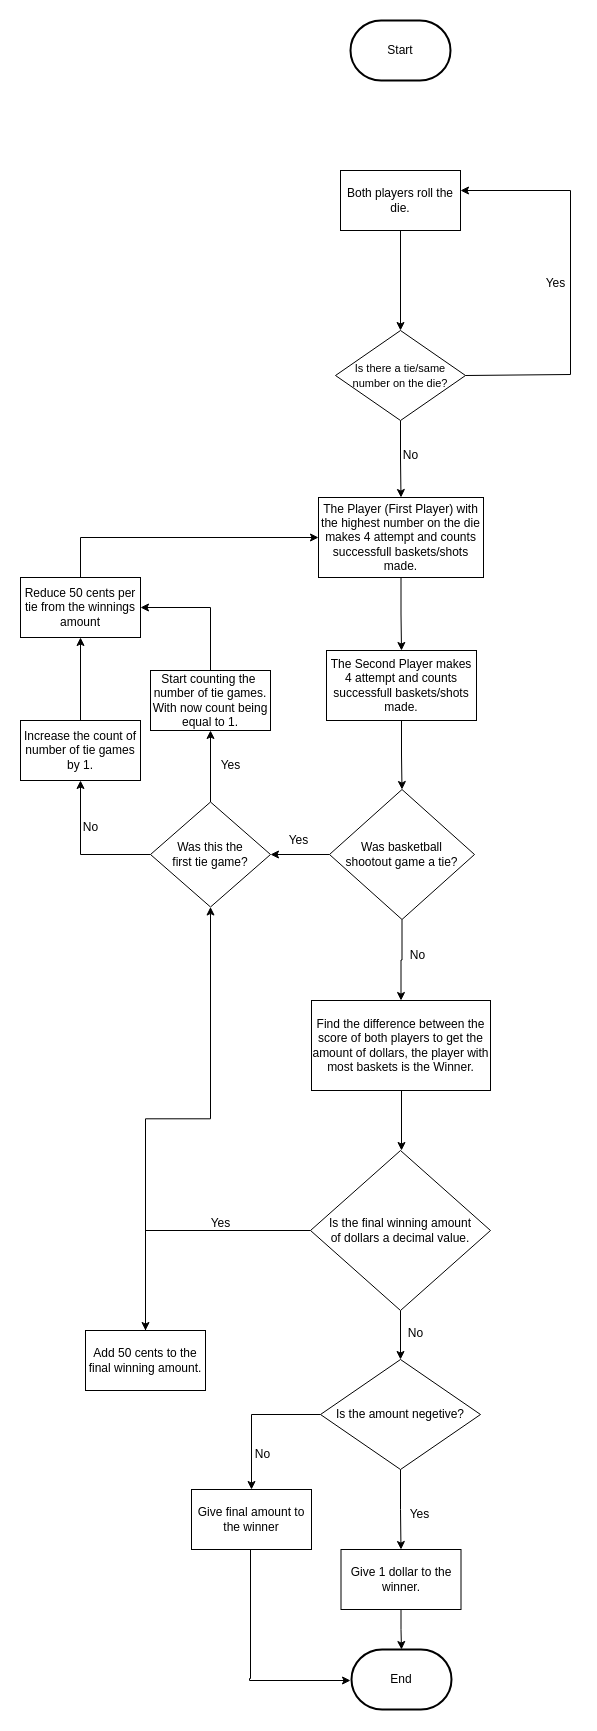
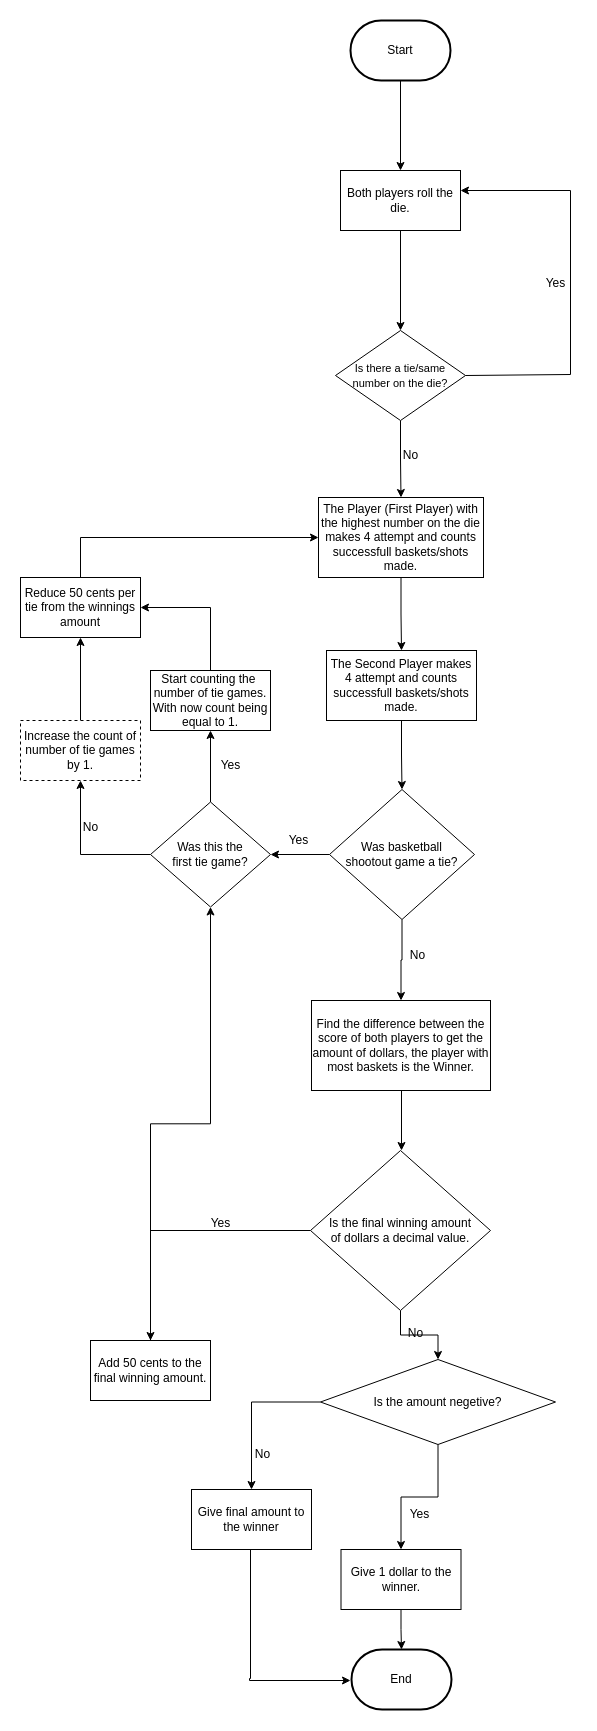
none -> (401, 122)
(81, 751) -> (81, 751)
(146, 1361) -> (151, 1371)
(401, 1415) -> (438, 1402)
